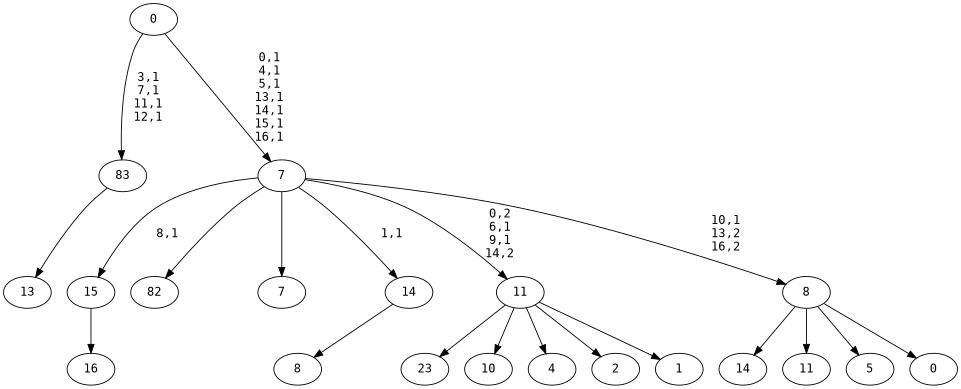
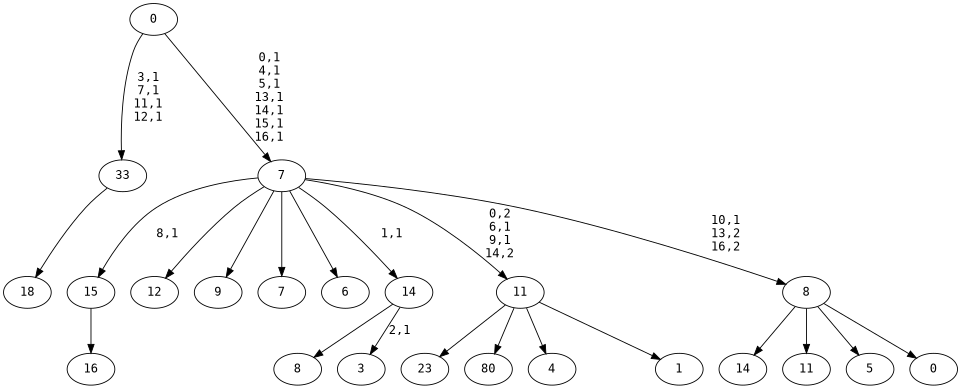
(123, 176) -> (123, 176)
(27, 292) -> (27, 292)
(155, 292) -> (155, 292)
none -> (218, 292)
none -> (345, 292)
none -> (361, 369)
(488, 369) -> (488, 369)
(616, 369) -> none
